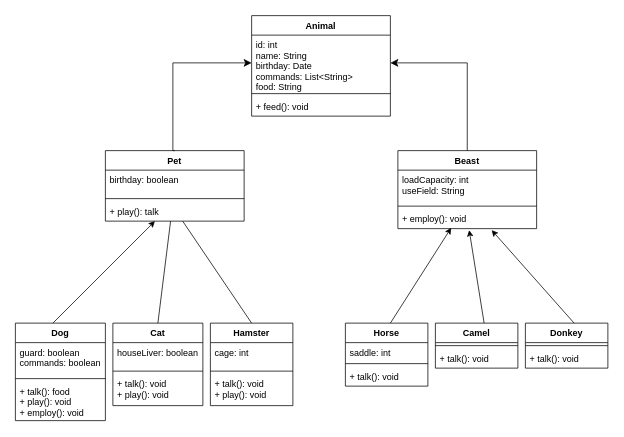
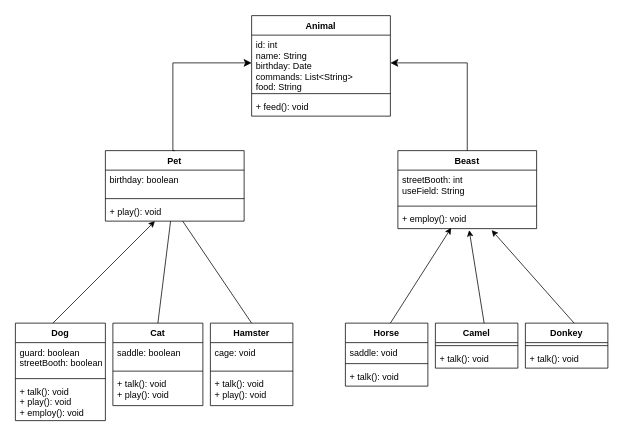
(439, 180) -> (439, 180)
(139, 212) -> (139, 212)
(51, 353) -> (51, 353)
(160, 353) -> (150, 353)
(234, 353) -> (236, 353)
(373, 353) -> (375, 353)
(50, 392) -> (49, 392)
